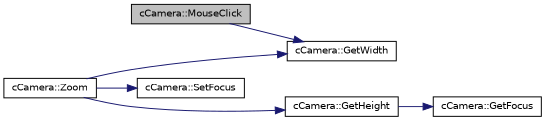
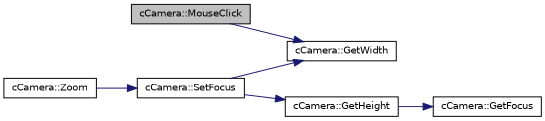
(181, 63) -> (262, 71)
(179, 110) -> (260, 97)
